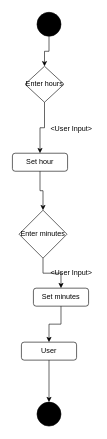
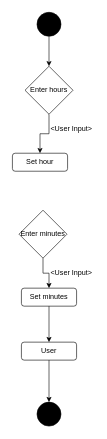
(44, 84) -> (49, 90)
(40, 191) -> none
(61, 297) -> (49, 297)
